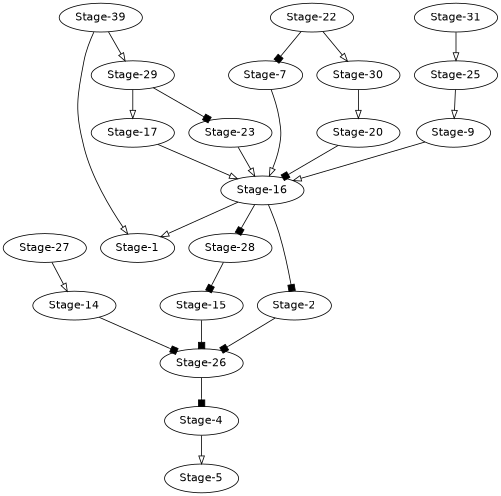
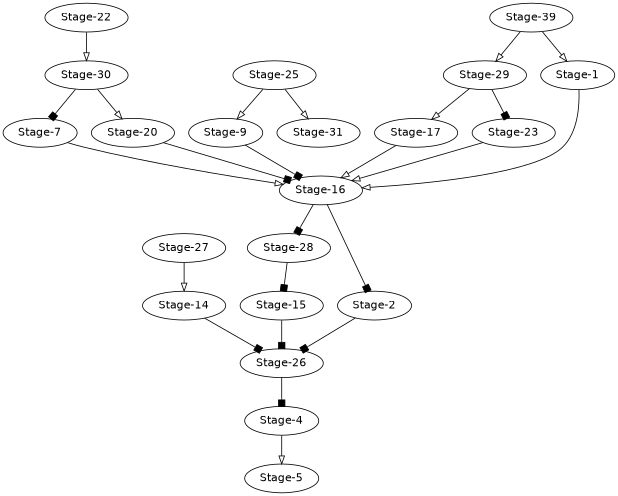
(456, 42) -> (294, 101)
(291, 43) -> (66, 101)
(363, 160) -> (269, 159)
(203, 218) -> (499, 172)
